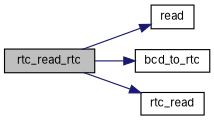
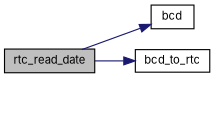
(173, 17) -> (173, 17)
(50, 61) -> (50, 61)
(173, 104) -> none
